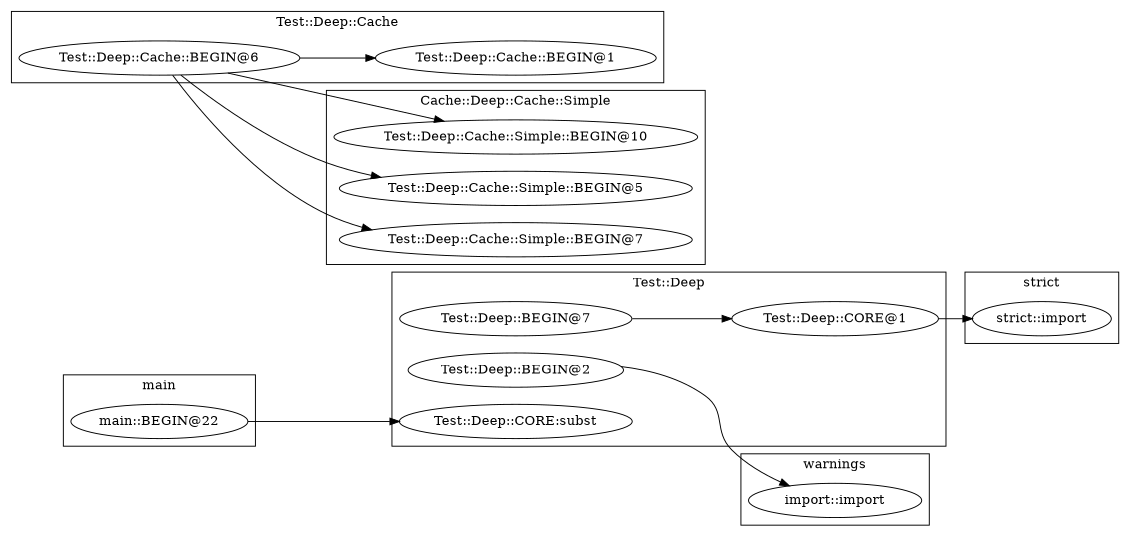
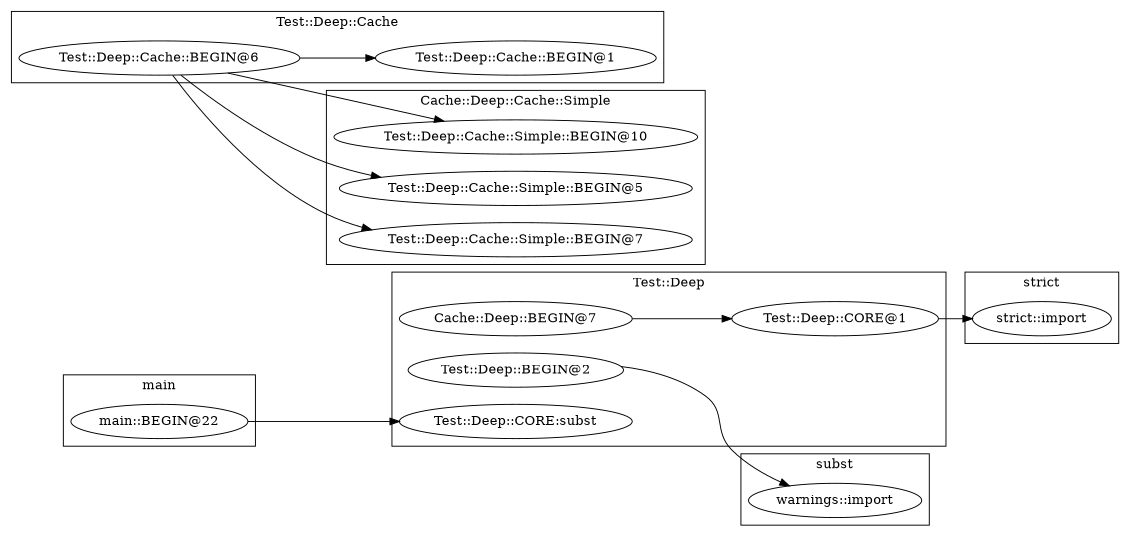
(516, 319) -> (516, 319)
(835, 465) -> (835, 465)
(835, 500) -> (835, 500)
